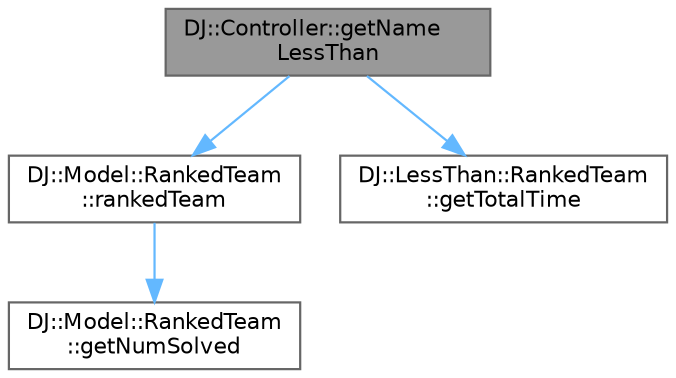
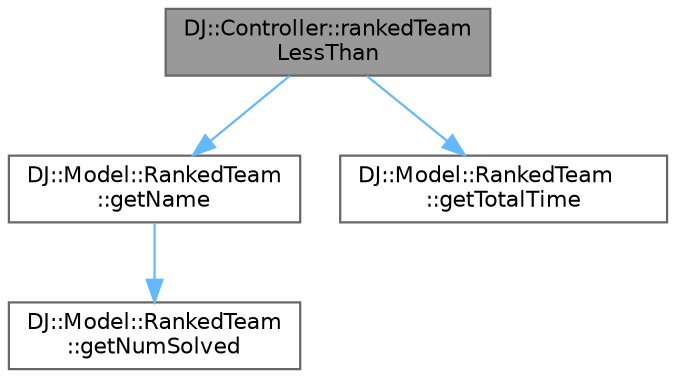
(328, 42) -> (328, 42)
(155, 189) -> (155, 189)
(504, 189) -> (504, 189)
